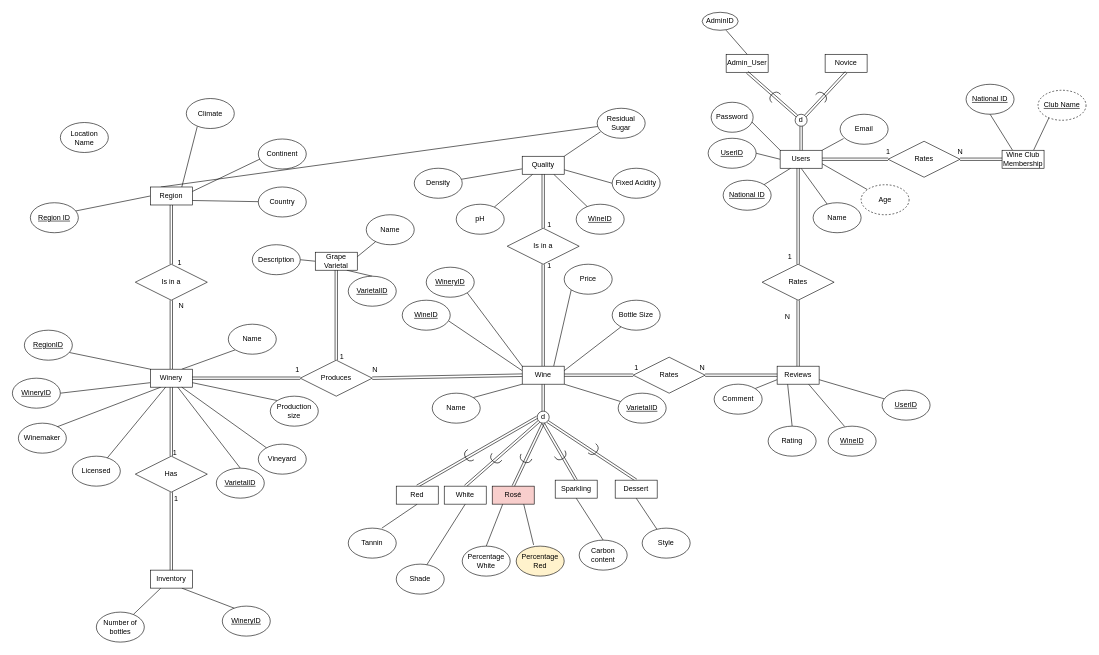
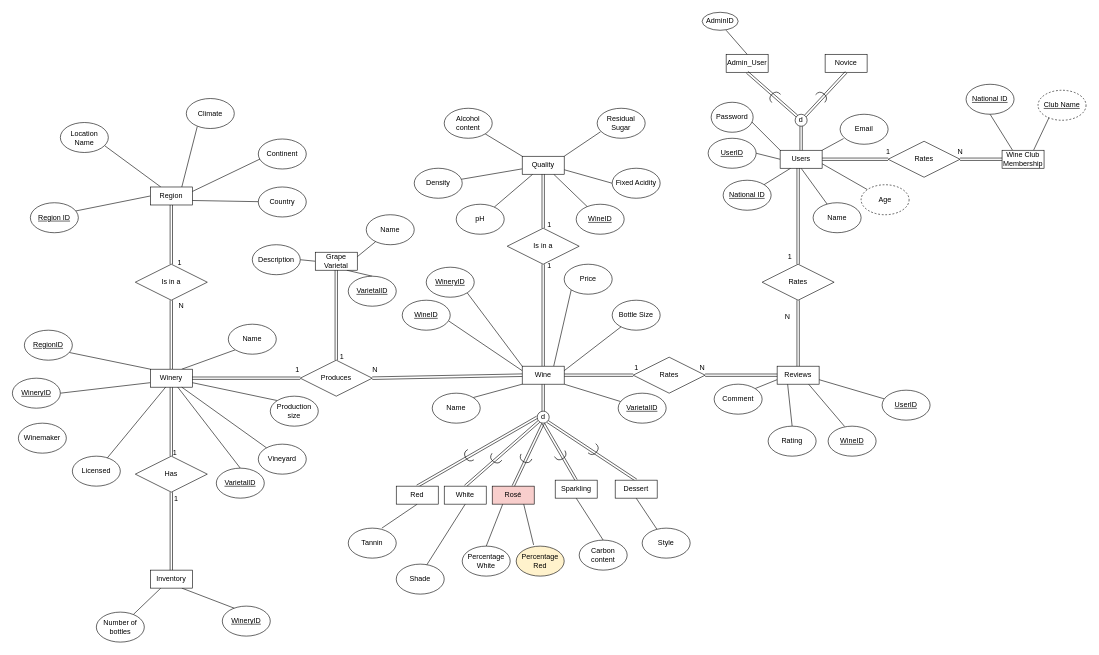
none -> (468, 123)
none -> (504, 145)
(409, 153) -> (133, 167)
(108, 407) -> none
